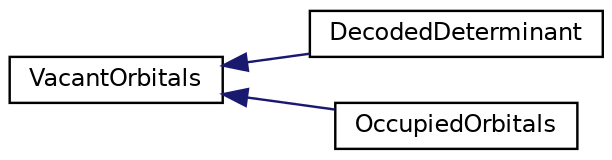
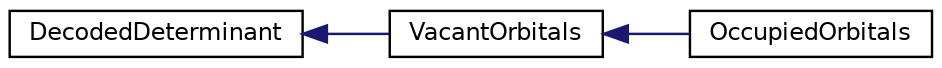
(278, 58) -> (358, 34)
